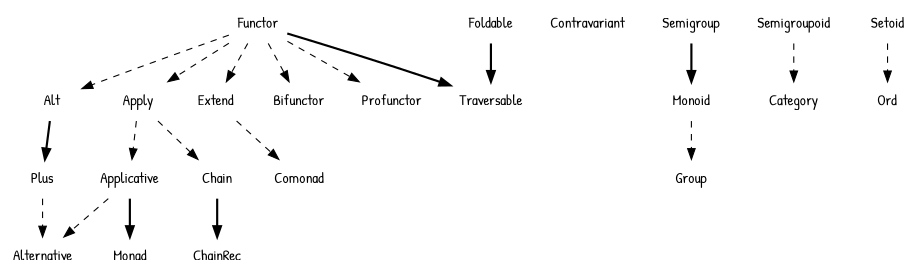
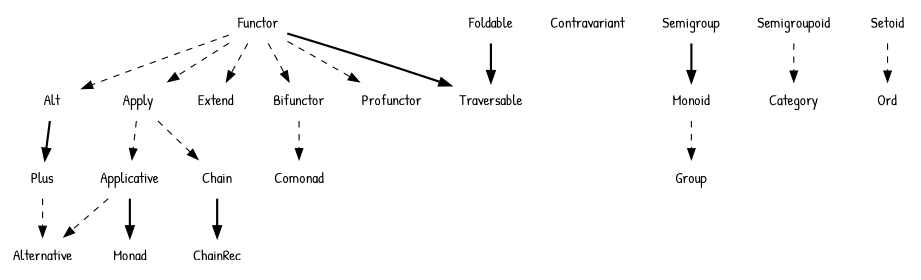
(254, 136) -> (299, 135)
